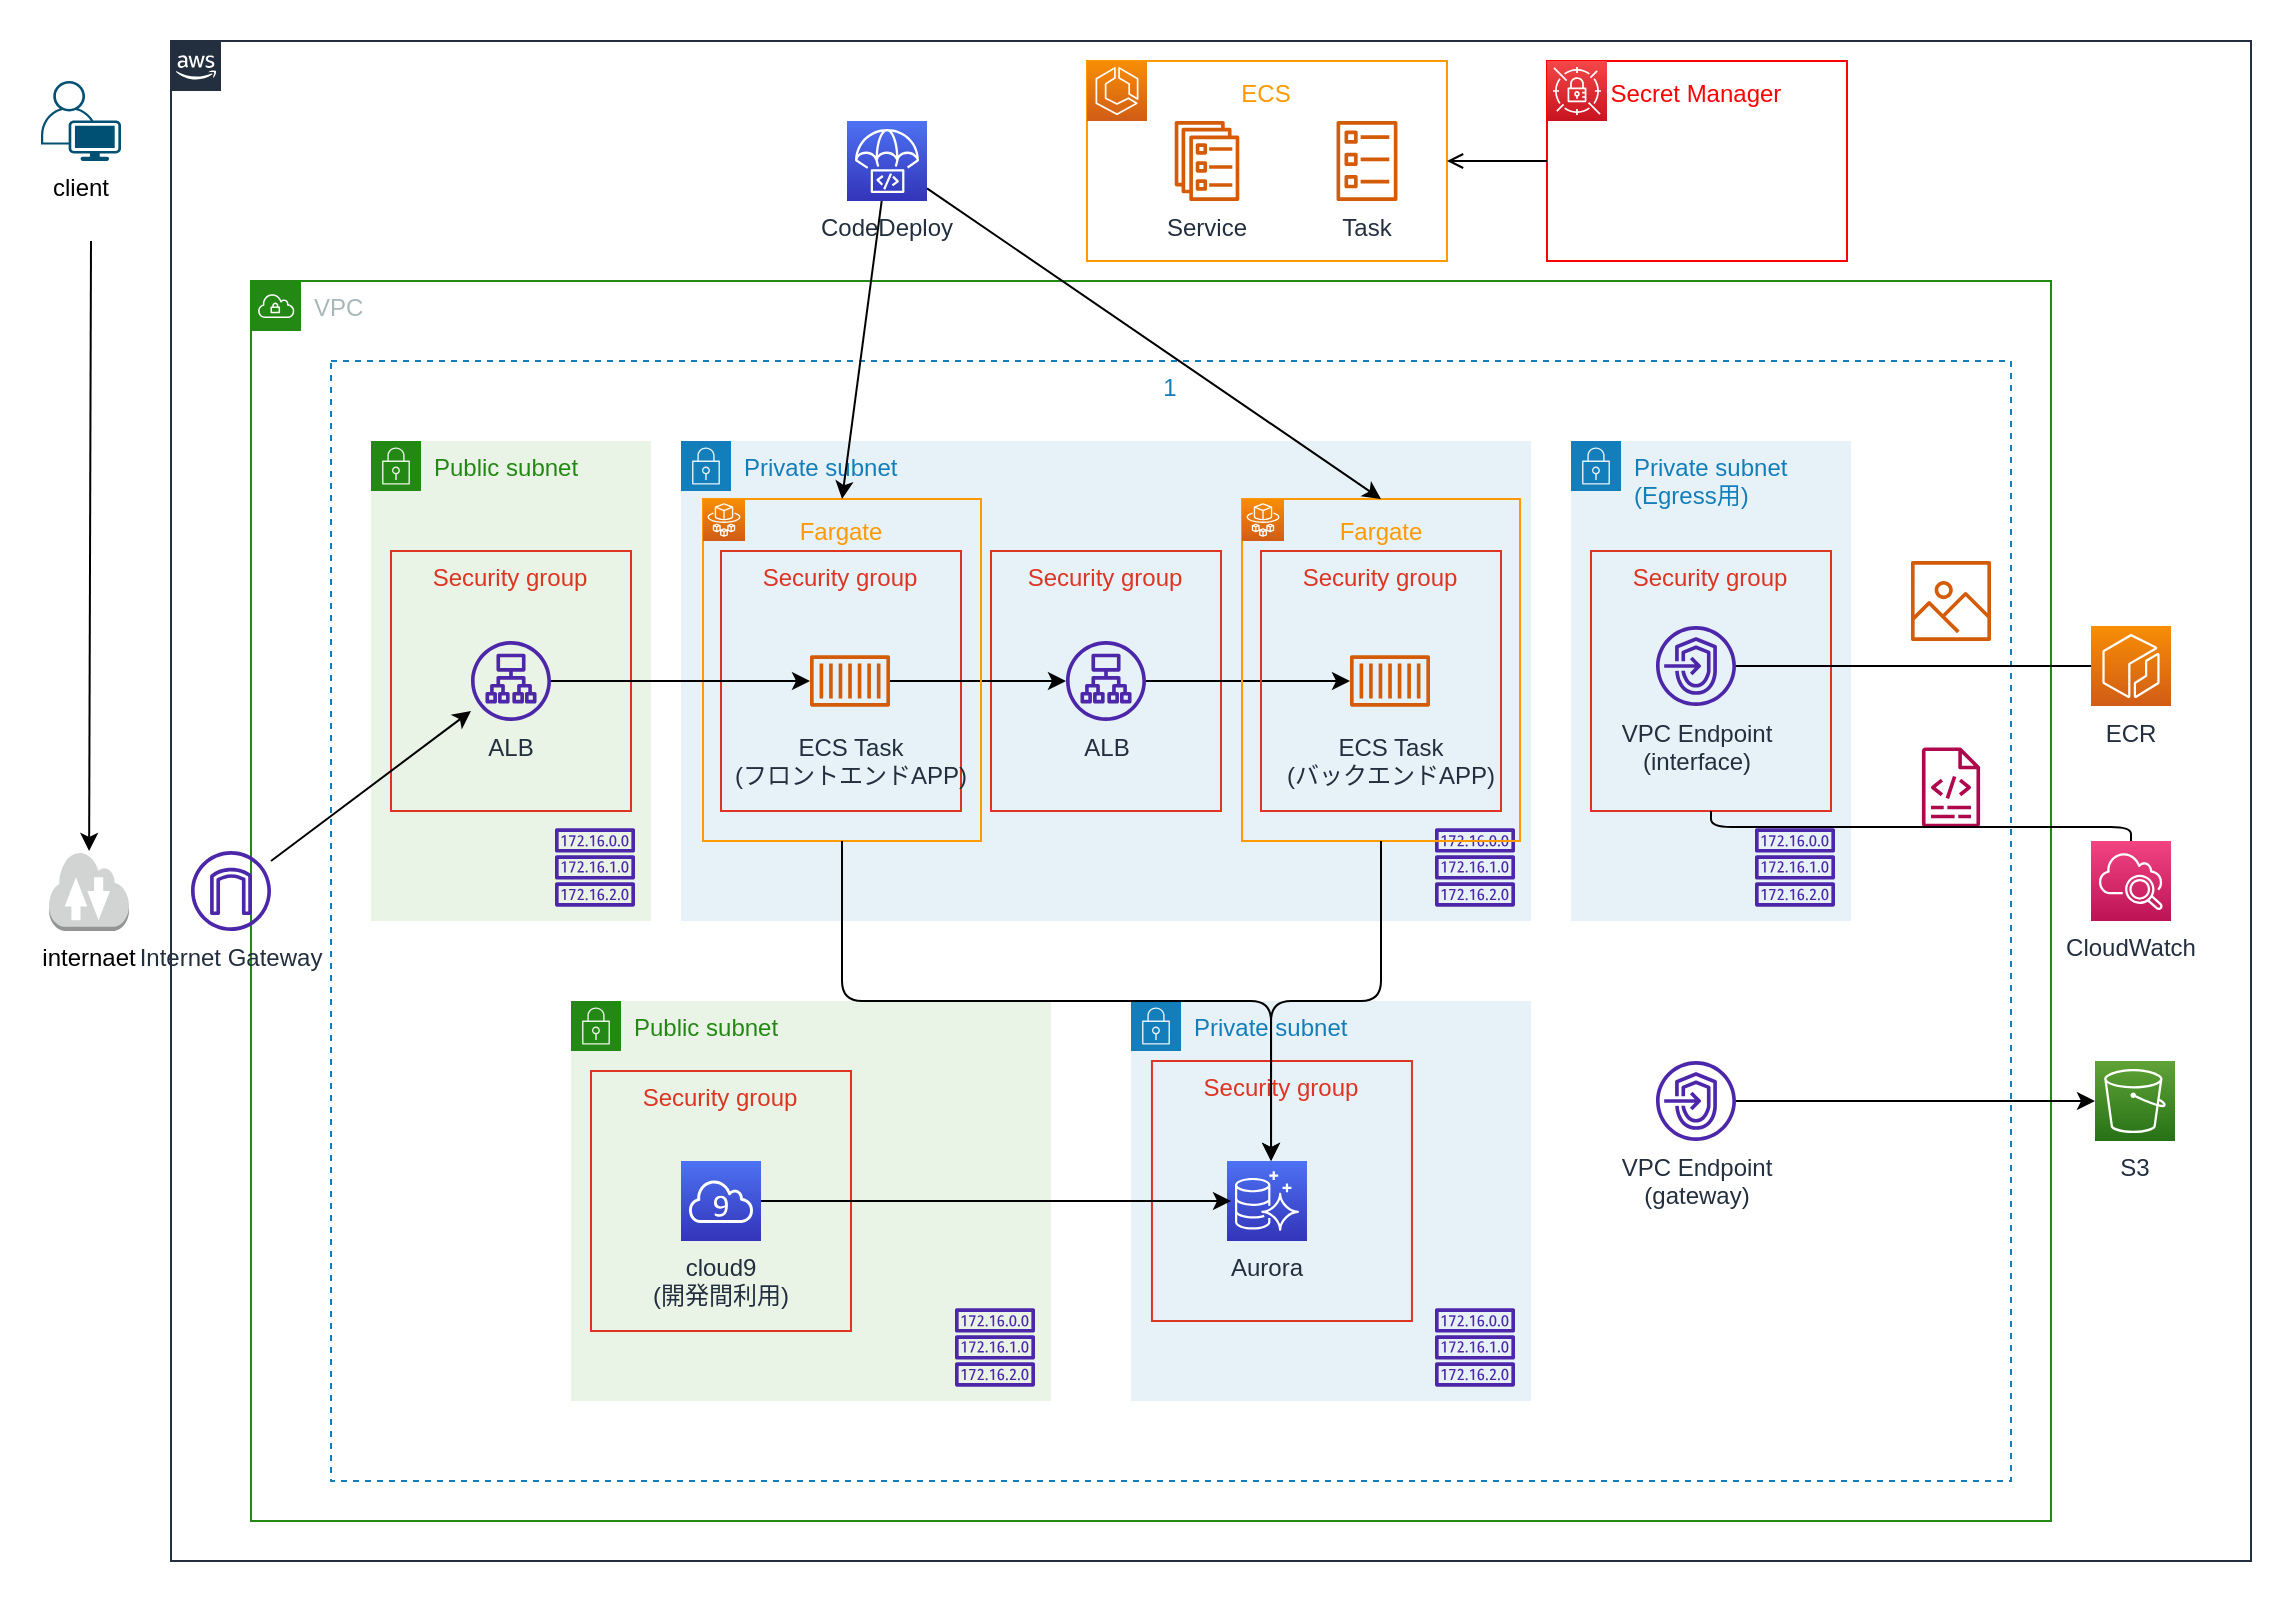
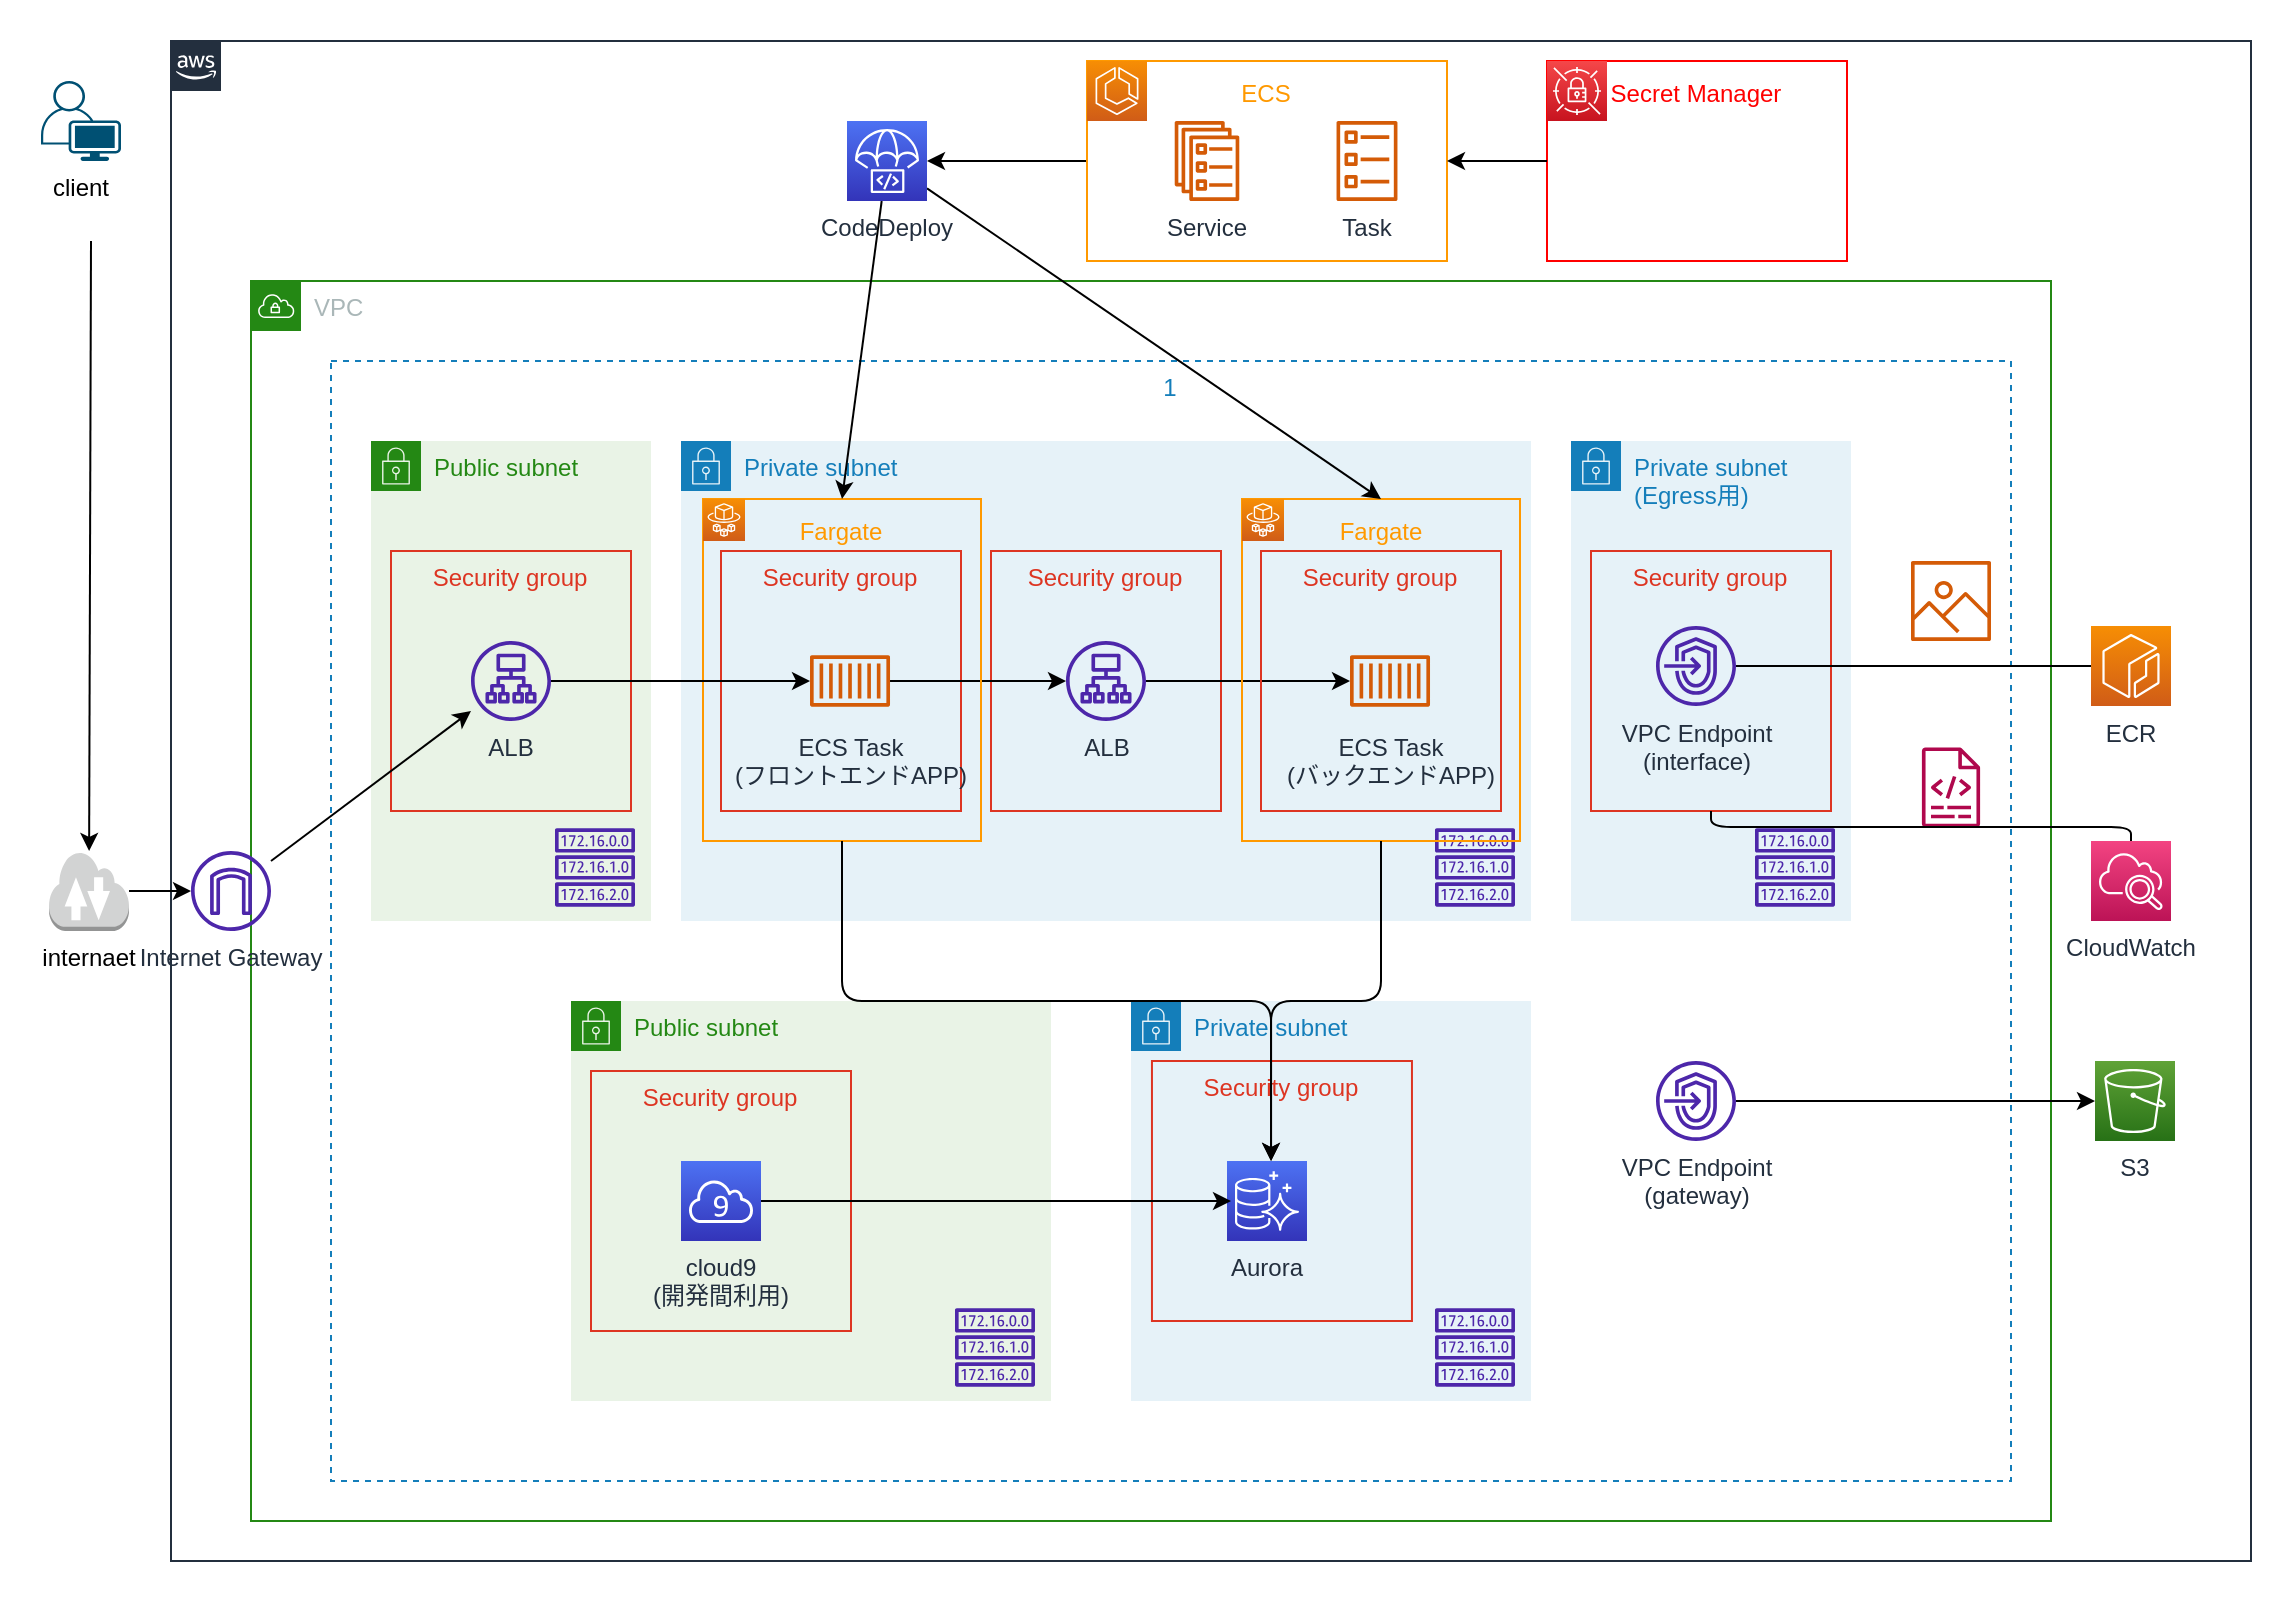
none -> (1014, 161)
(1459, 161) -> (1462, 161)
none -> (153, 891)
